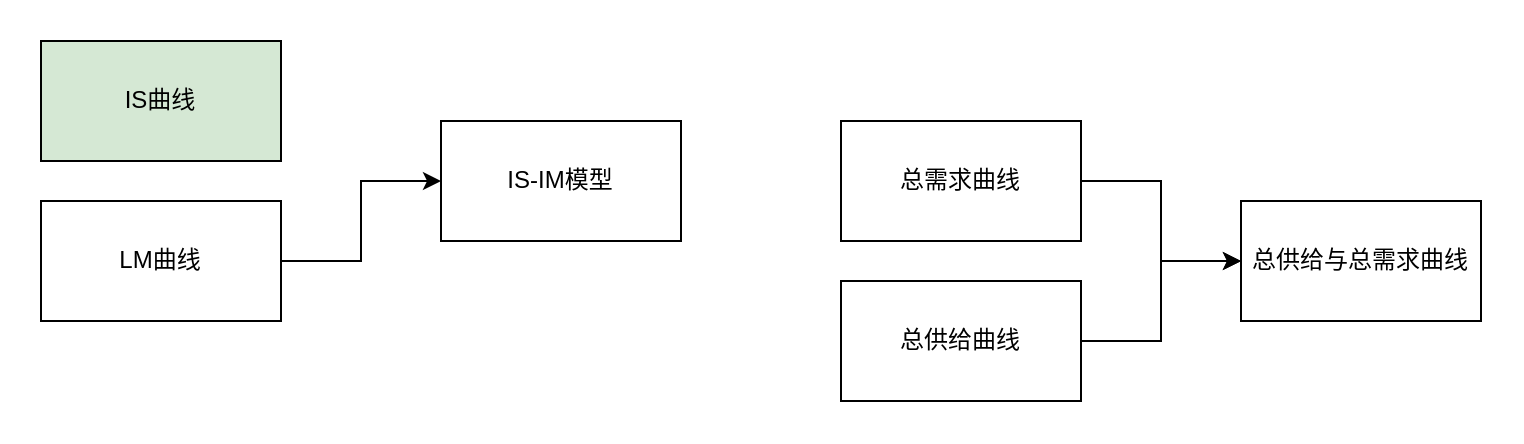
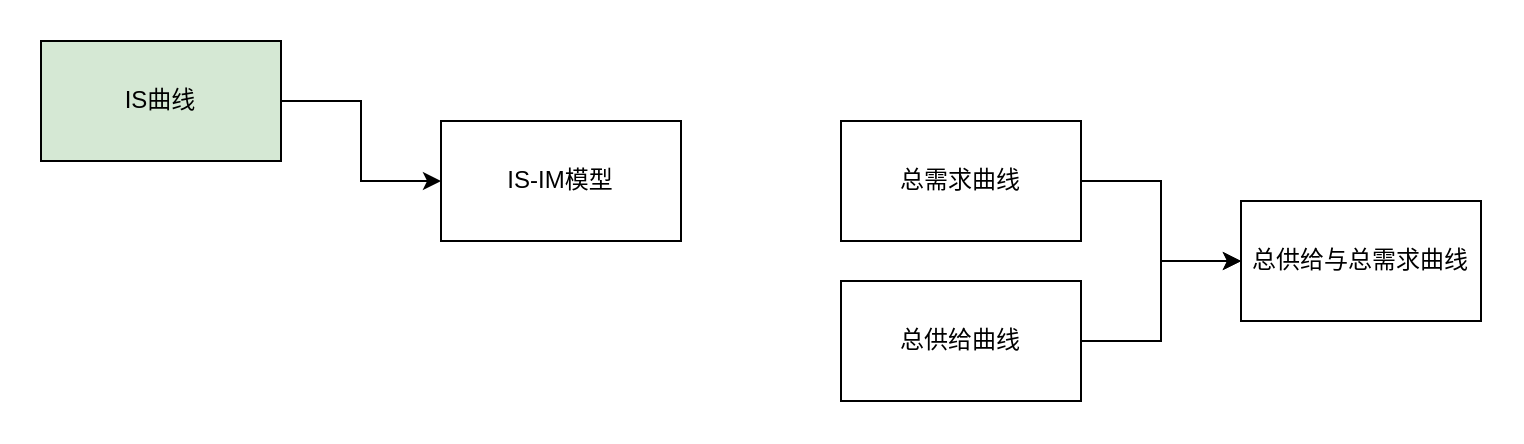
none -> (359, 101)
(161, 261) -> none
(359, 261) -> none
